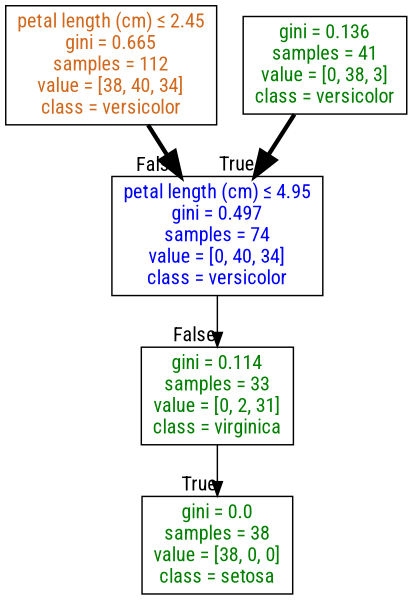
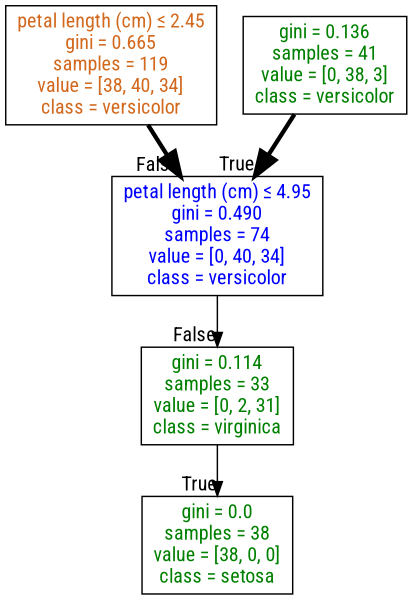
(111, 65) -> (111, 65)
(217, 214) -> (217, 214)
